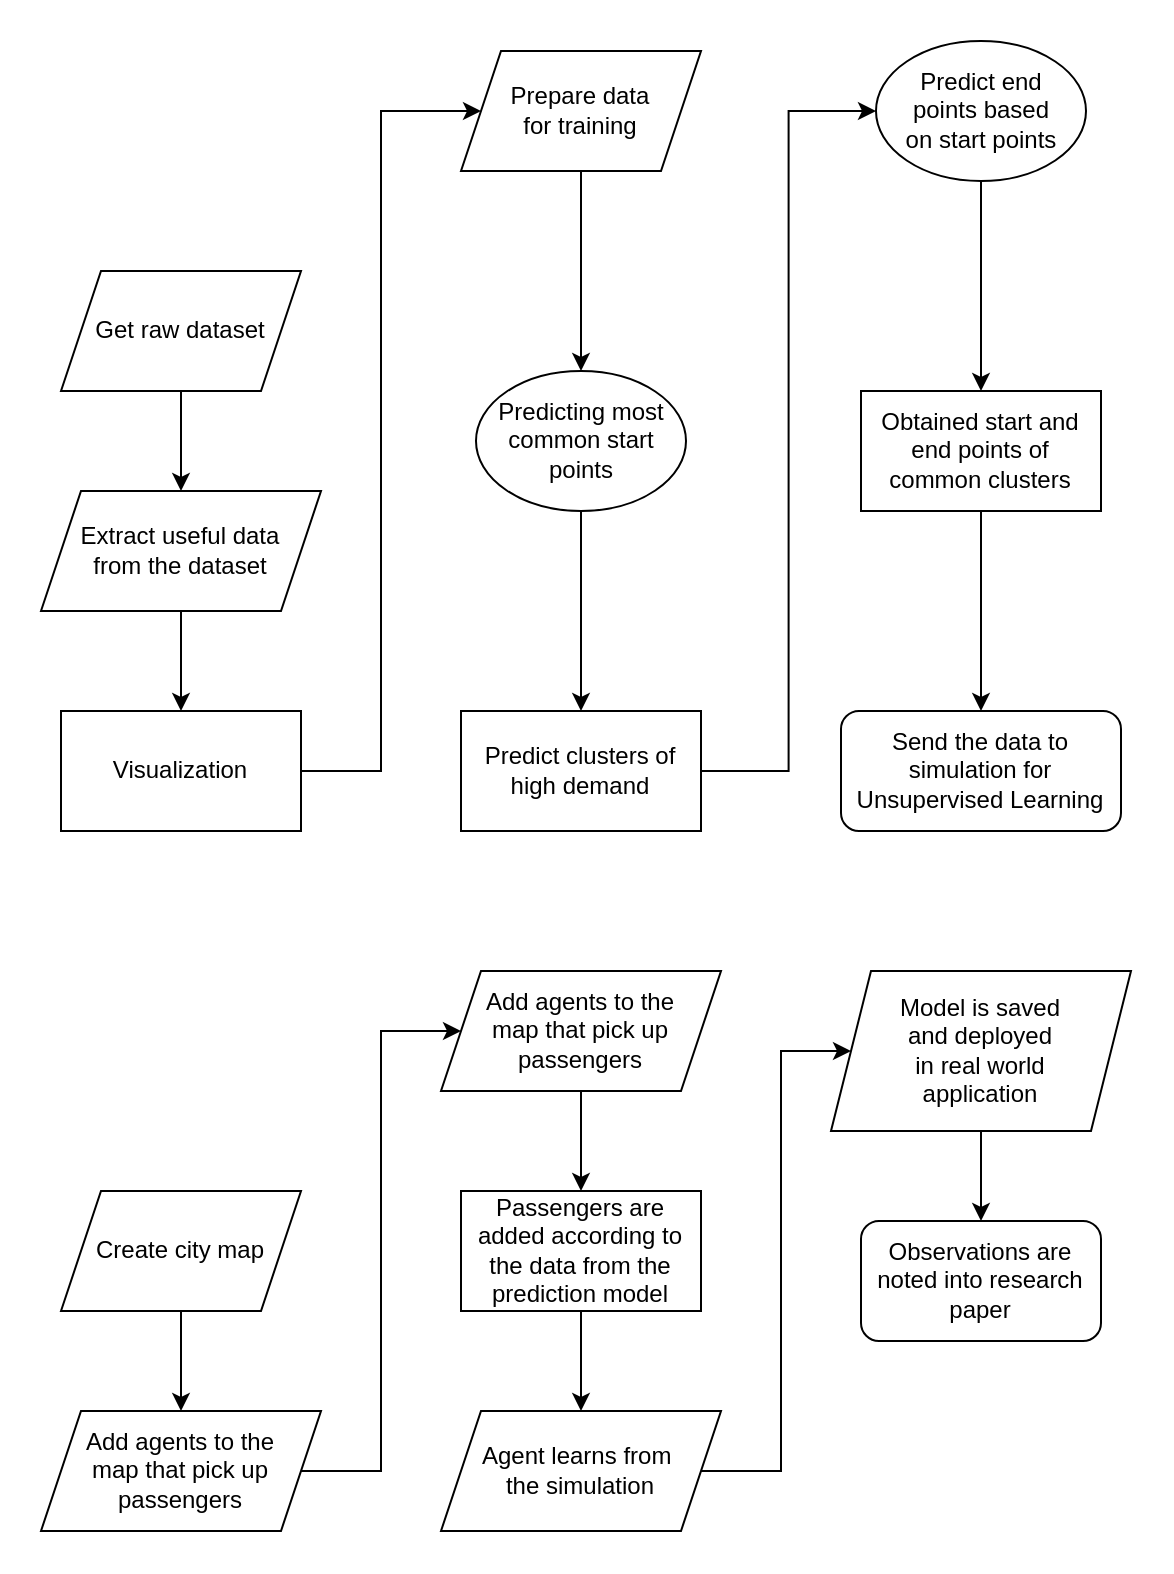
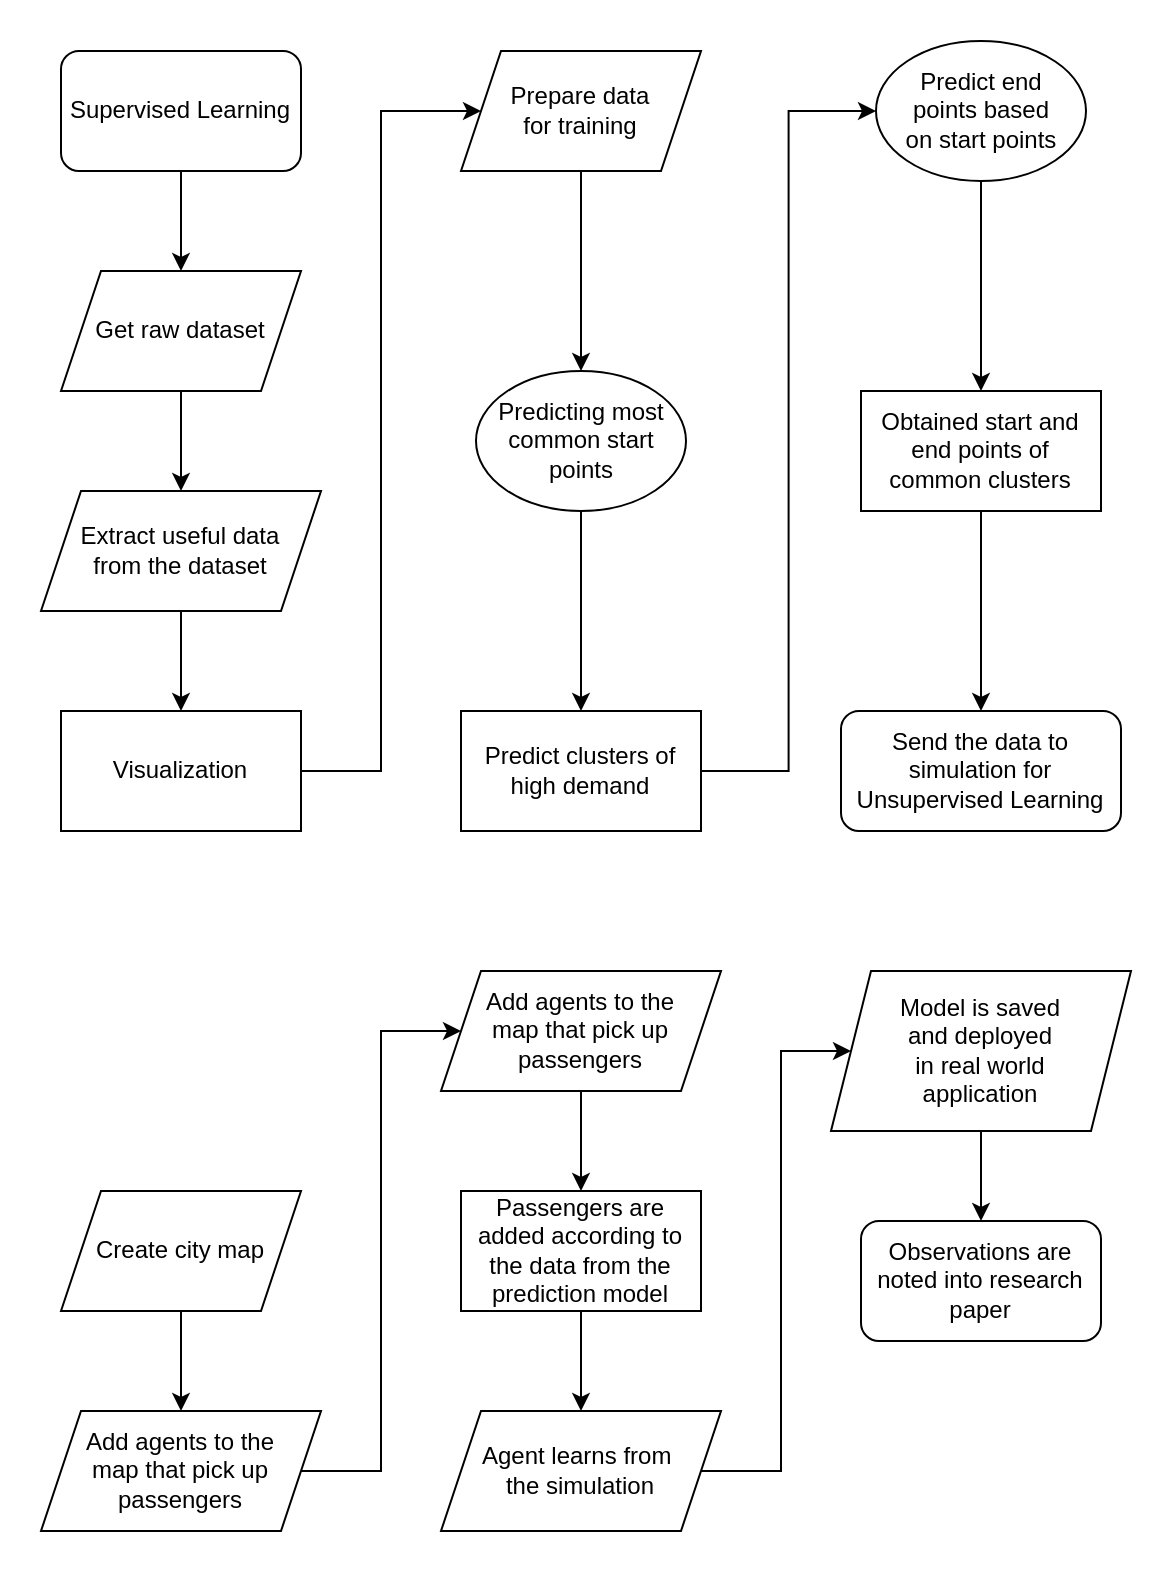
none -> (181, 111)
none -> (181, 214)
